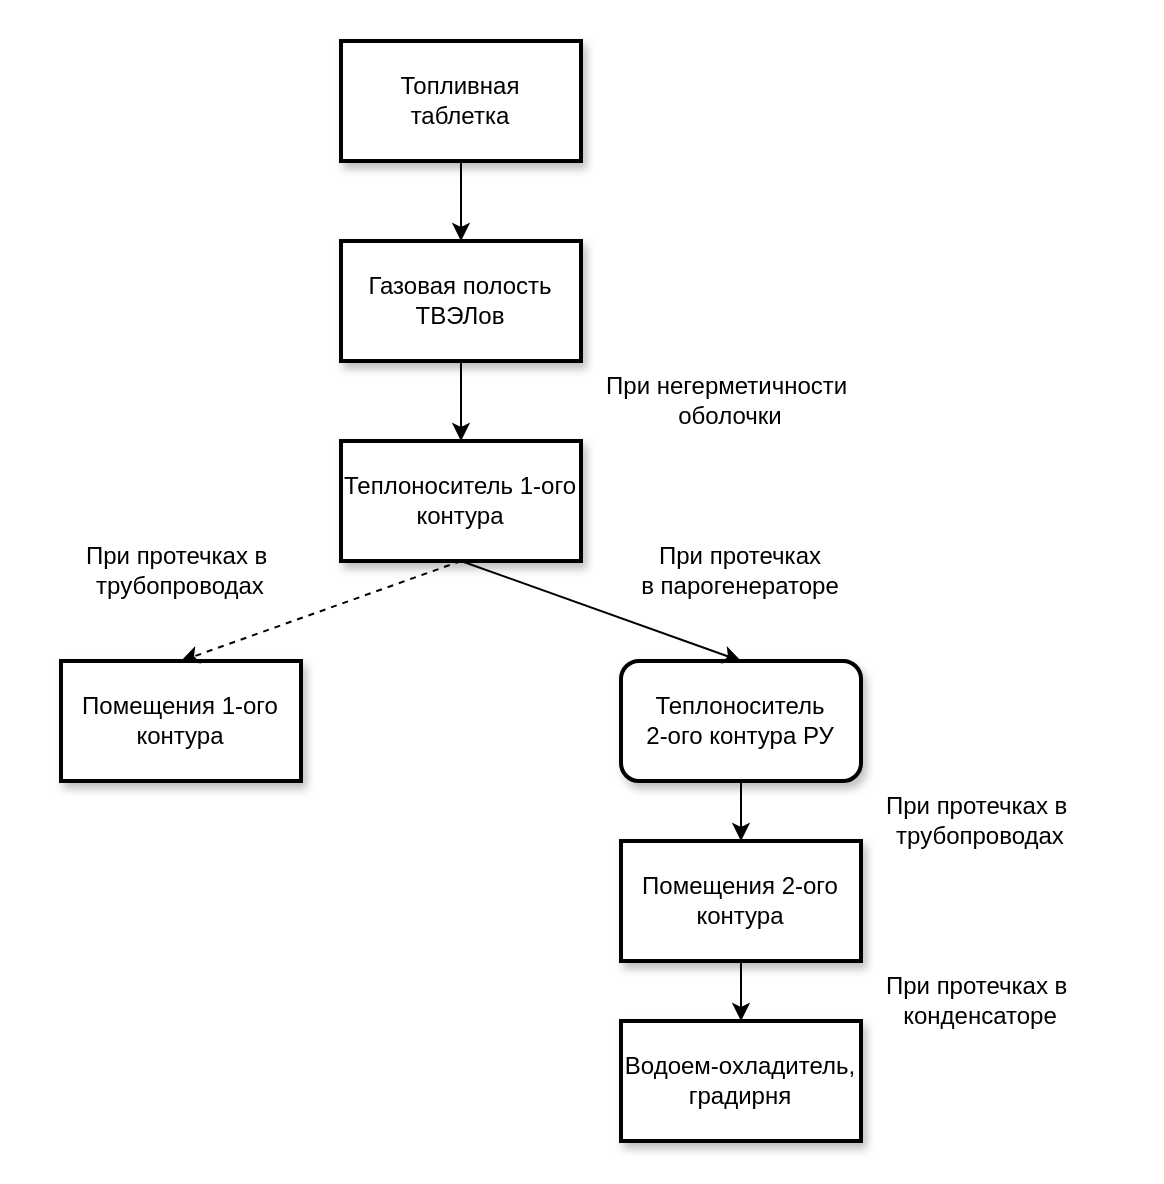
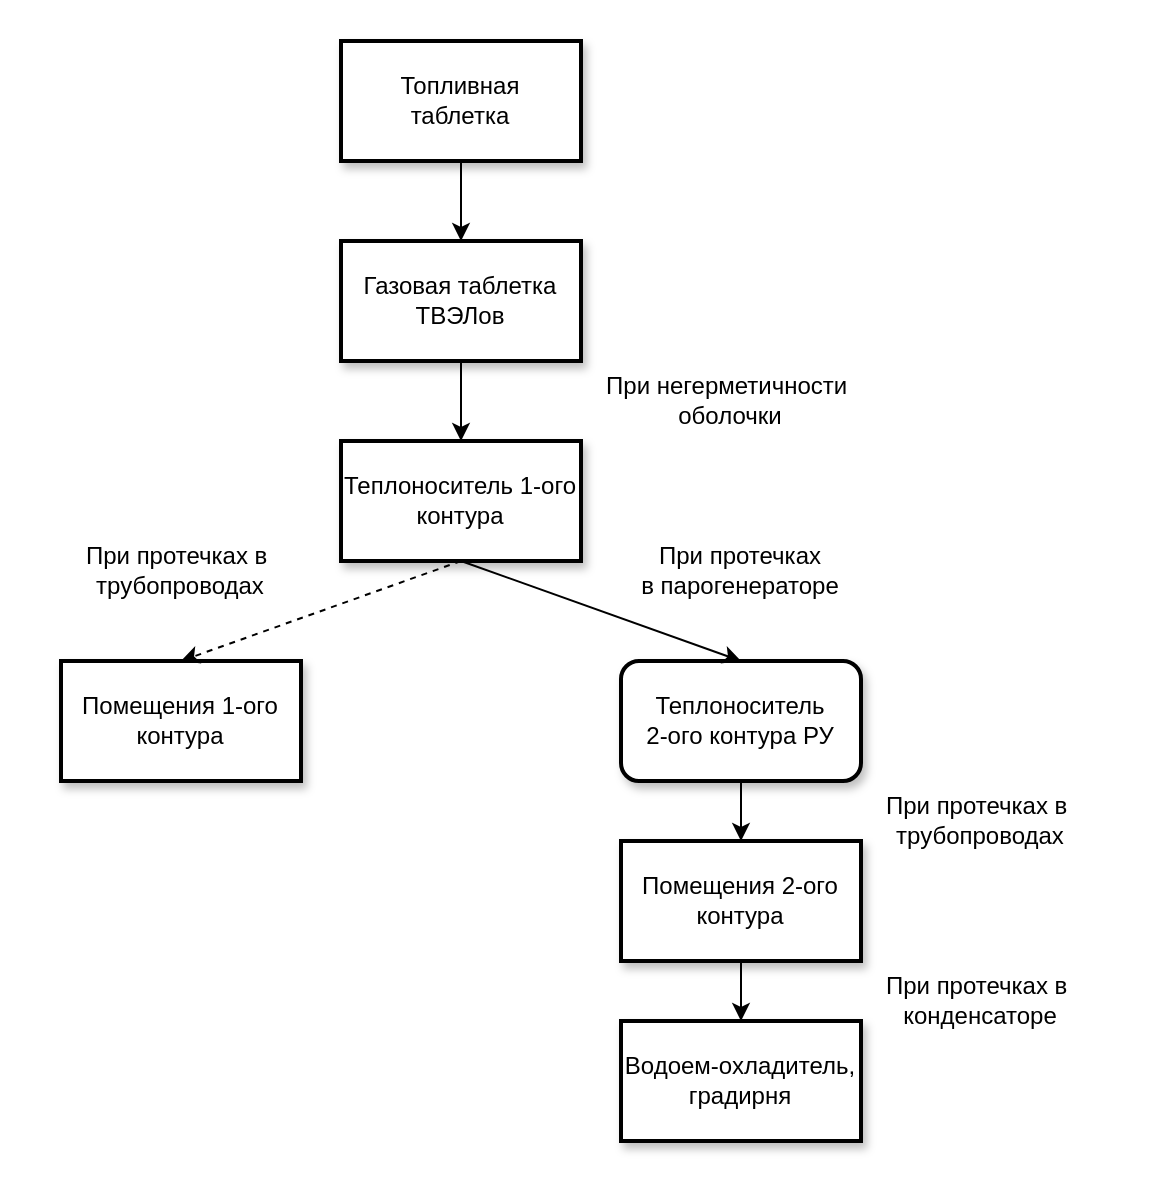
(461, 301) -> (461, 301)
